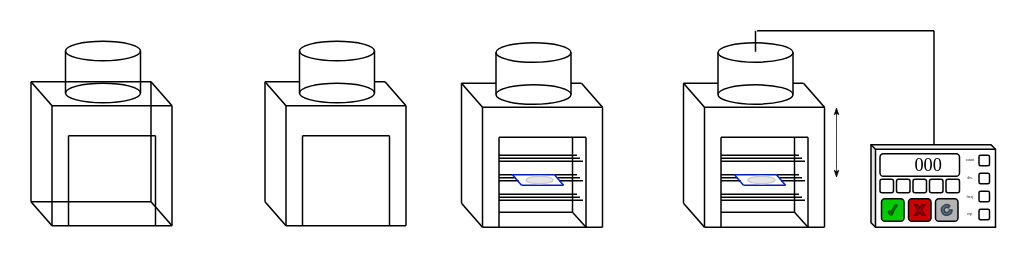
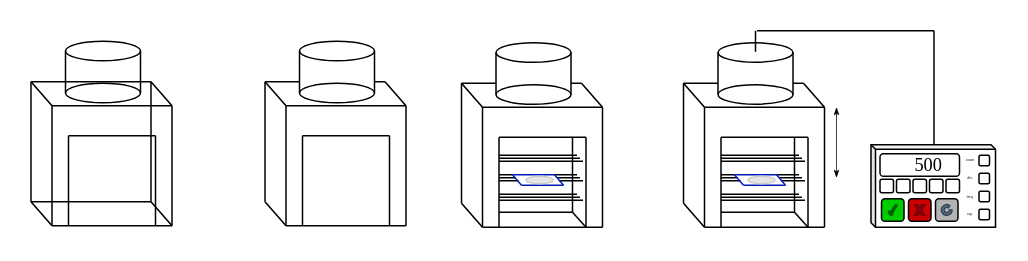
(920, 166) -> (920, 166)
